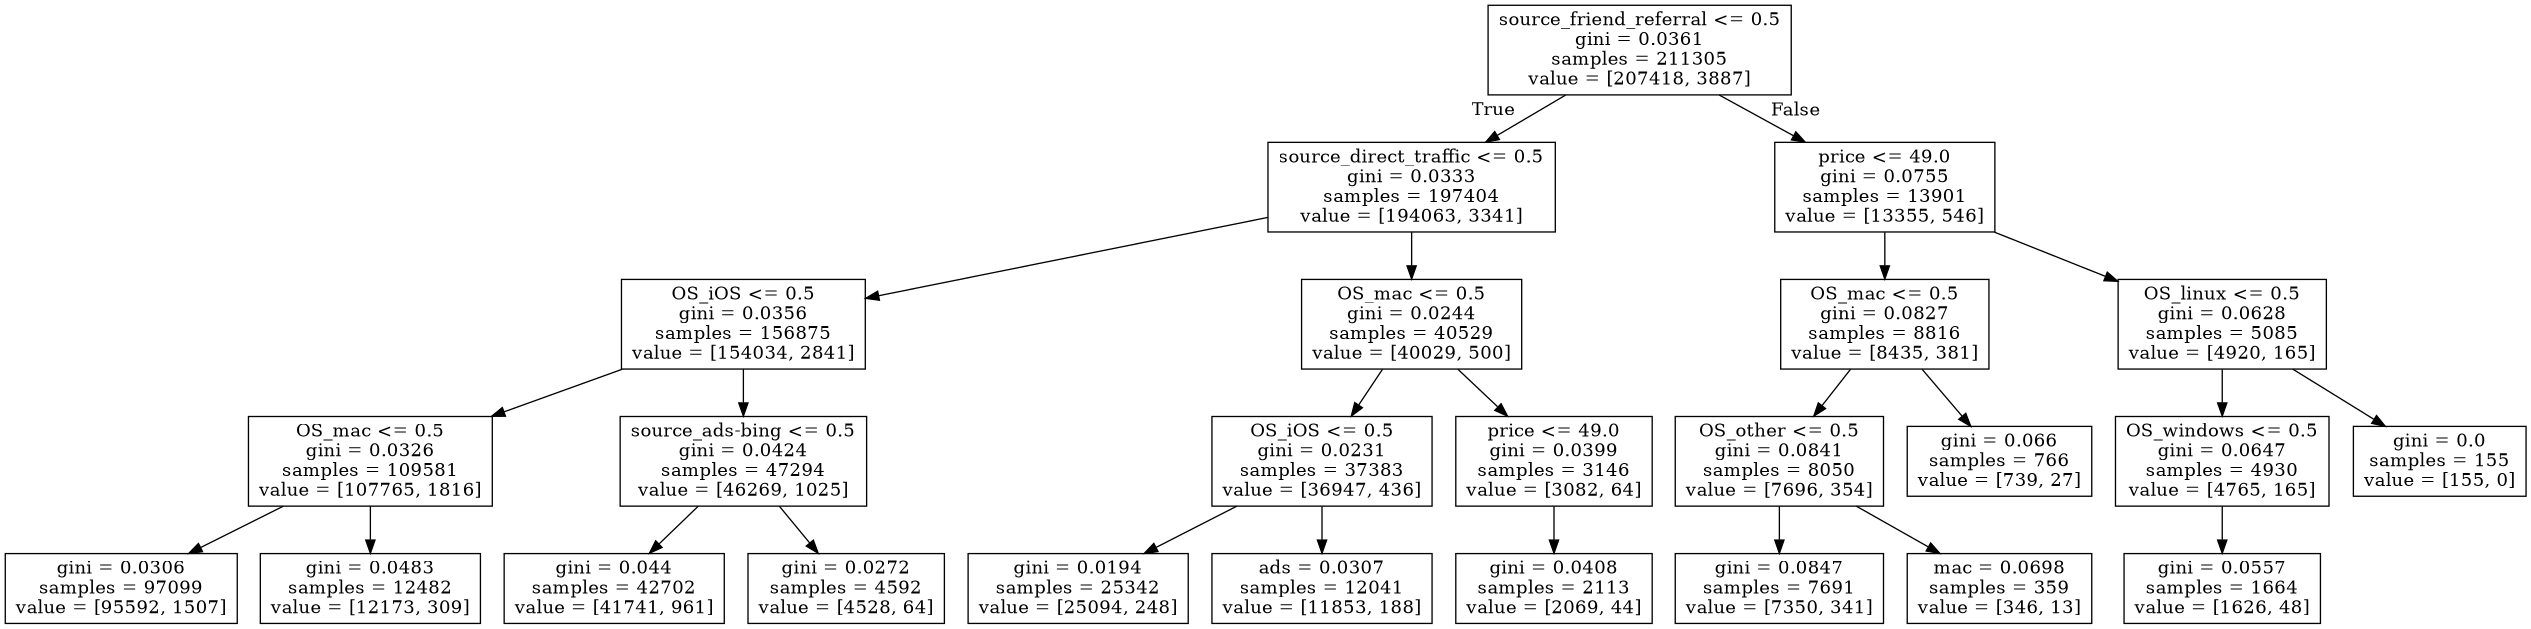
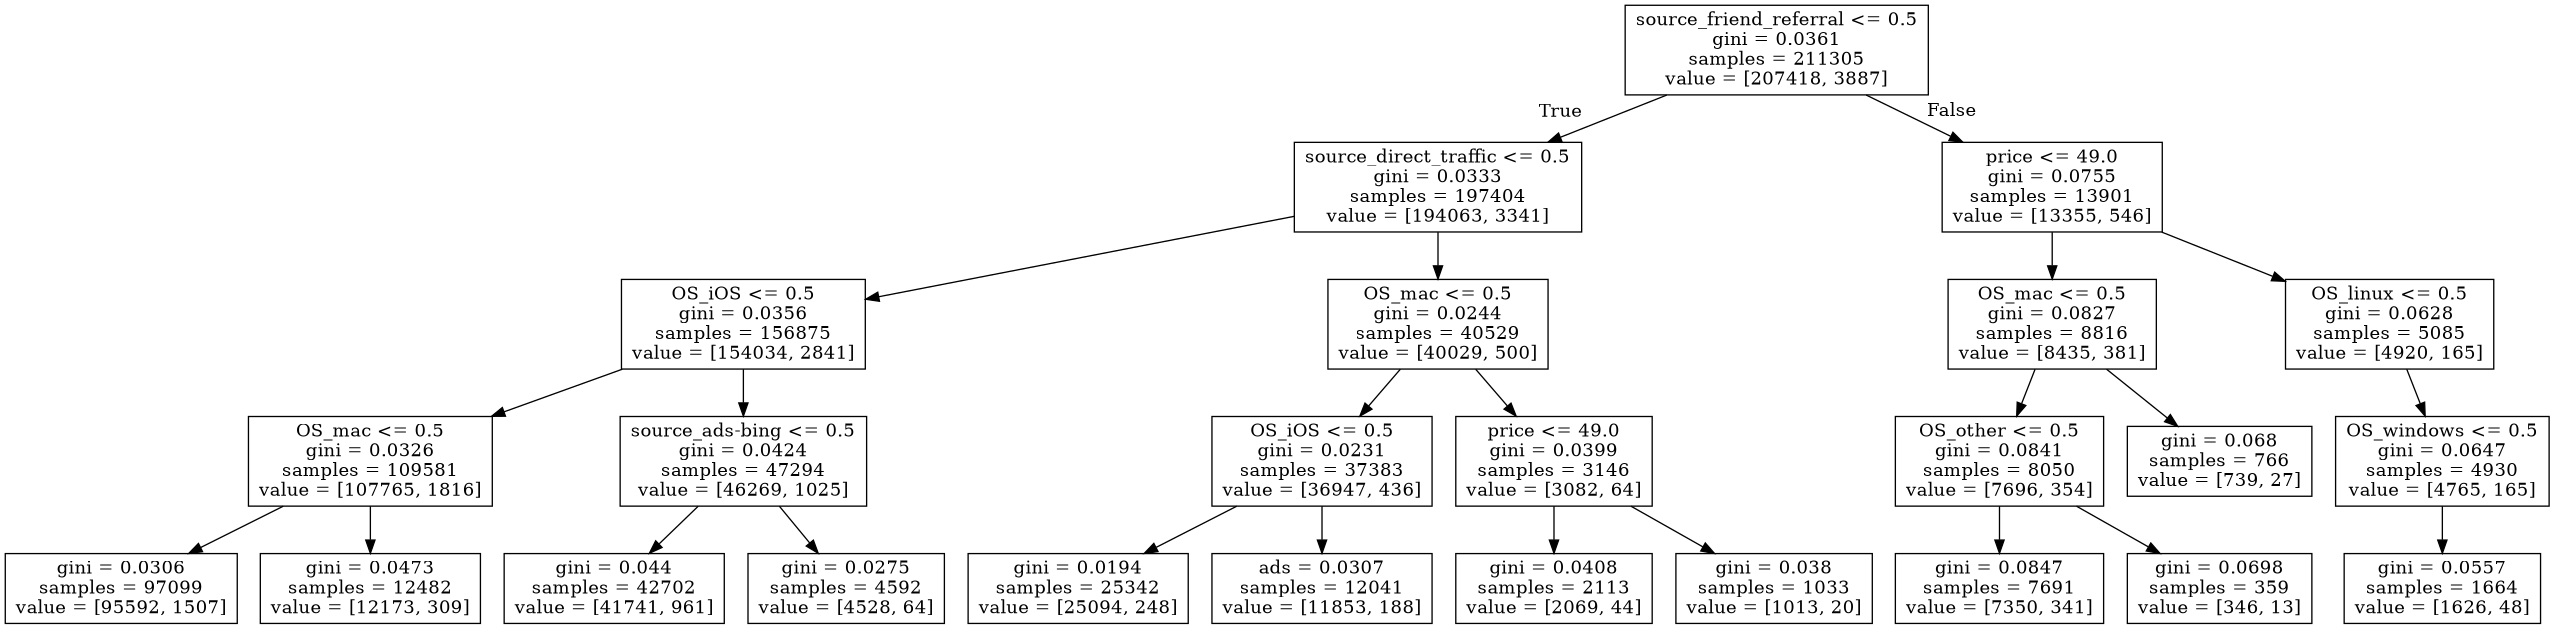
(1999, 461) -> (2220, 461)
(2440, 461) -> none
(370, 589) -> (370, 589)
(846, 589) -> (846, 589)
none -> (1774, 589)
(1999, 589) -> (2220, 589)
